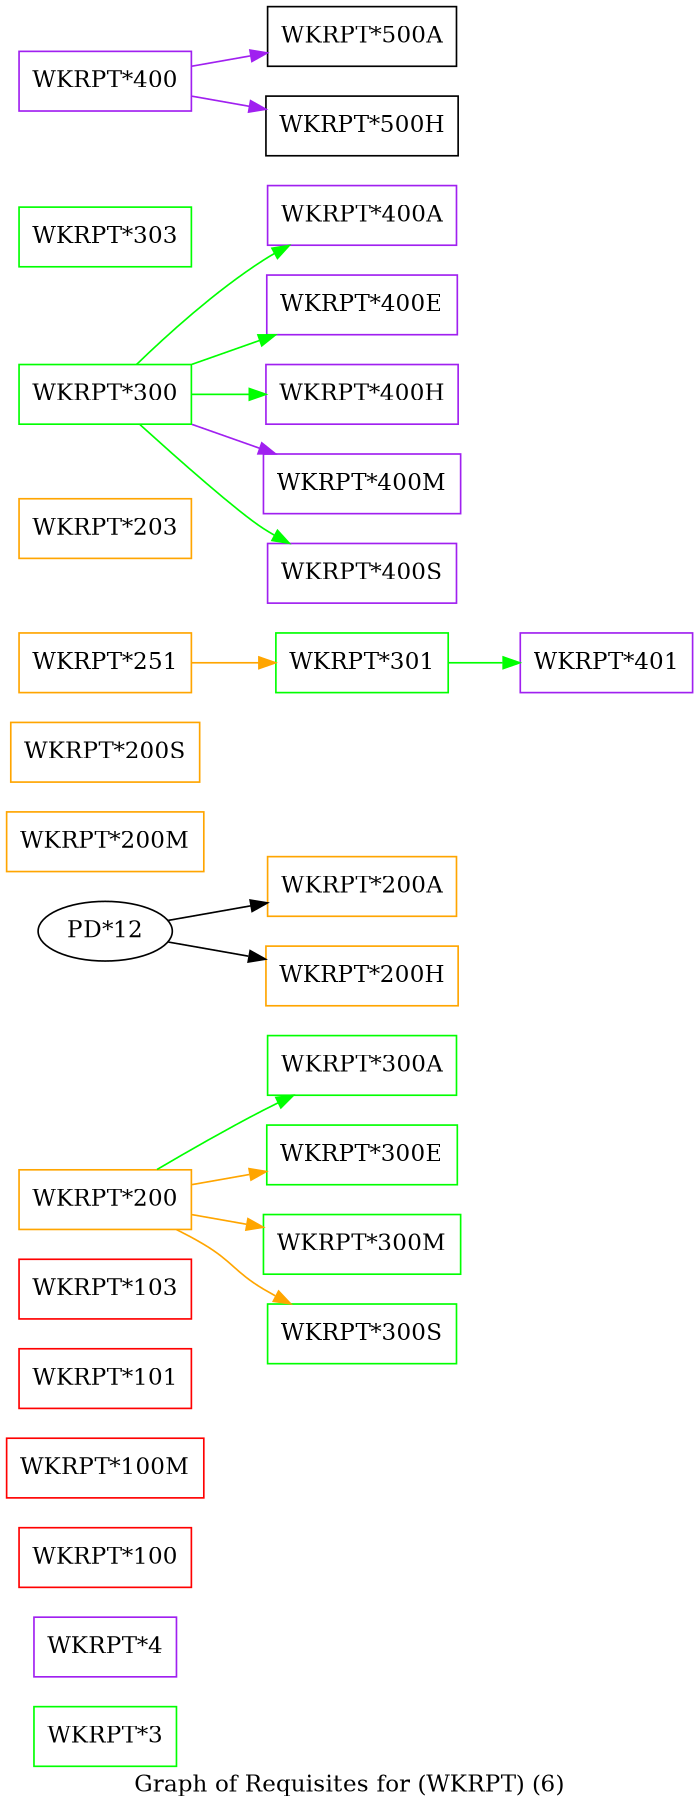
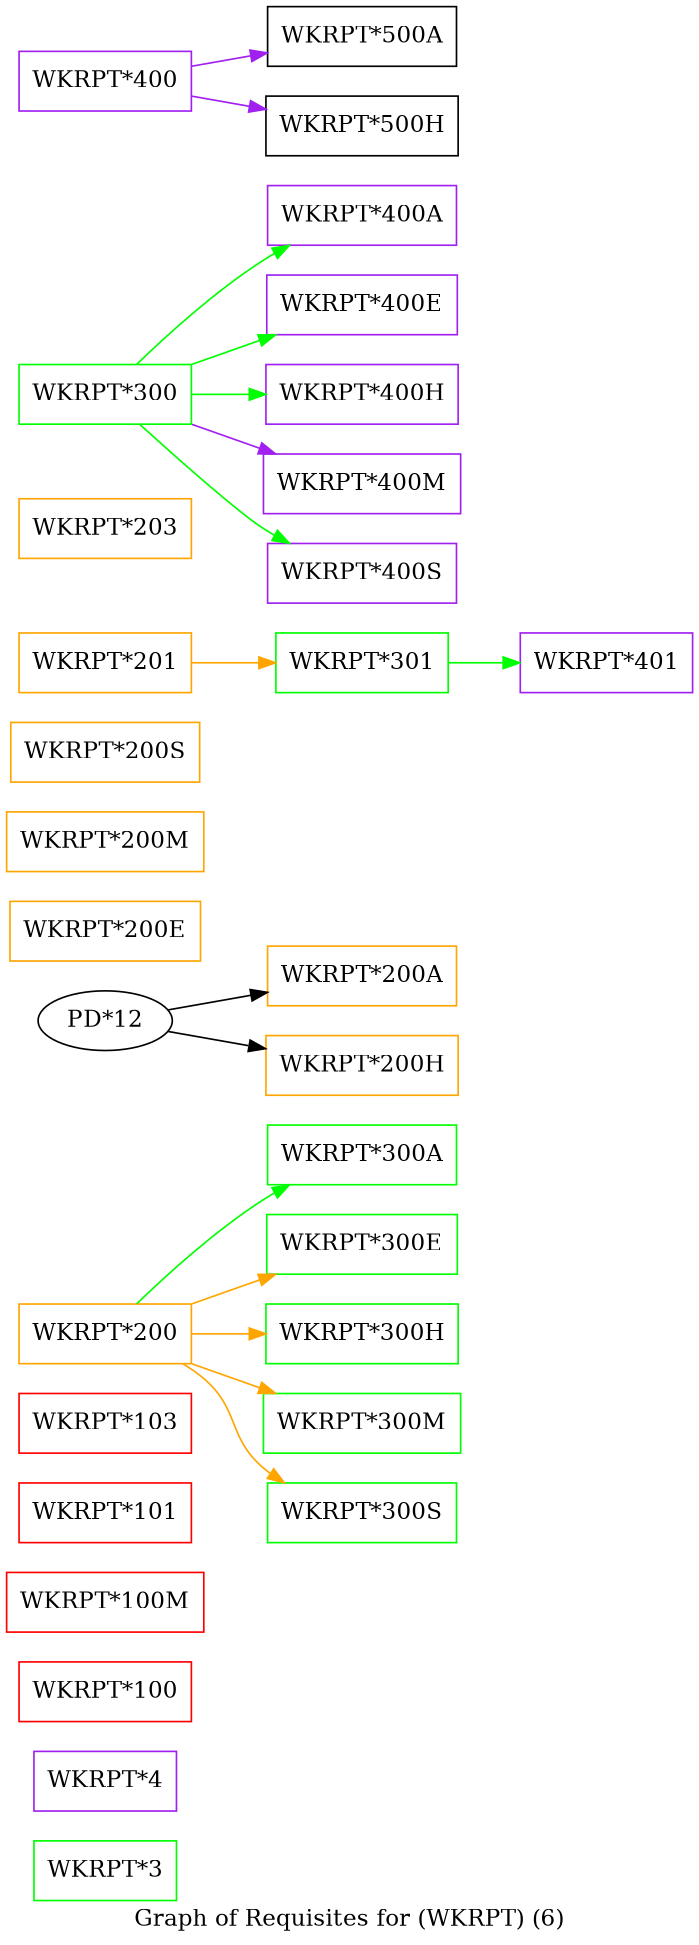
(105, 237) -> none
(105, 663) -> (105, 663)
none -> (105, 931)
none -> (362, 1334)
